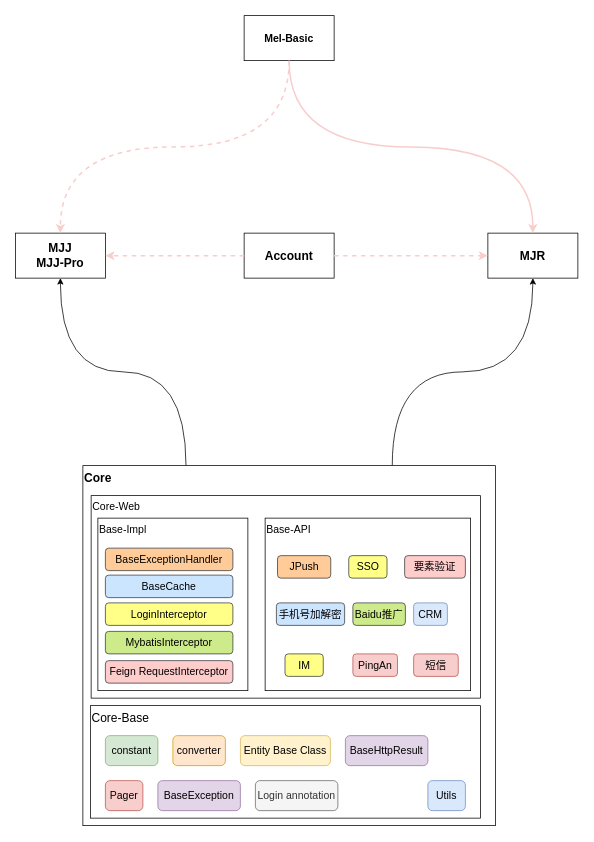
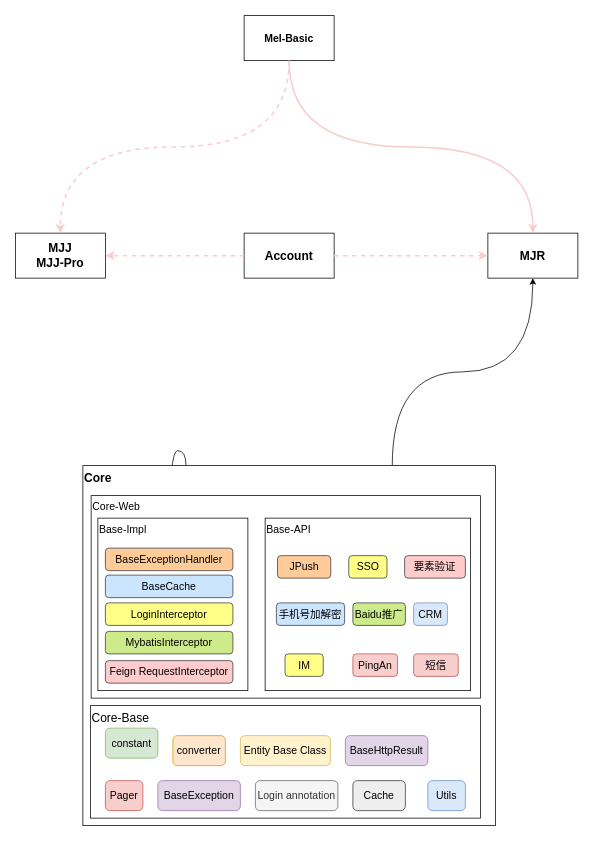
(121, 371) -> (175, 453)
(132, 750) -> (132, 743)
none -> (379, 795)
